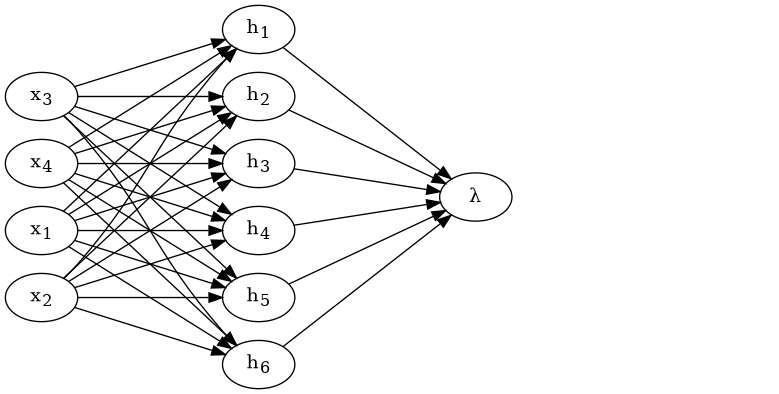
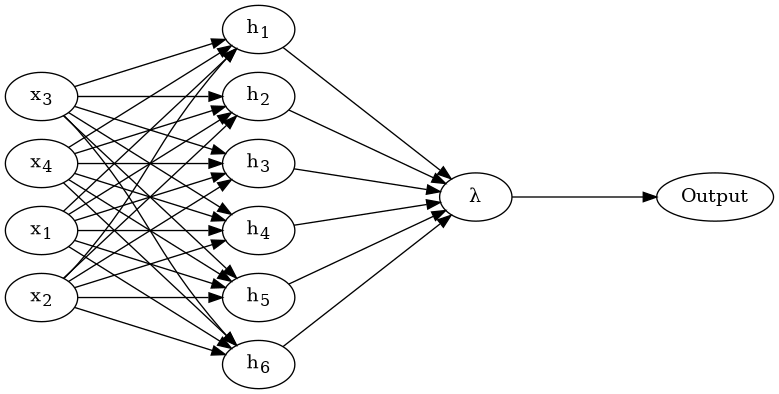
none -> (715, 197)
